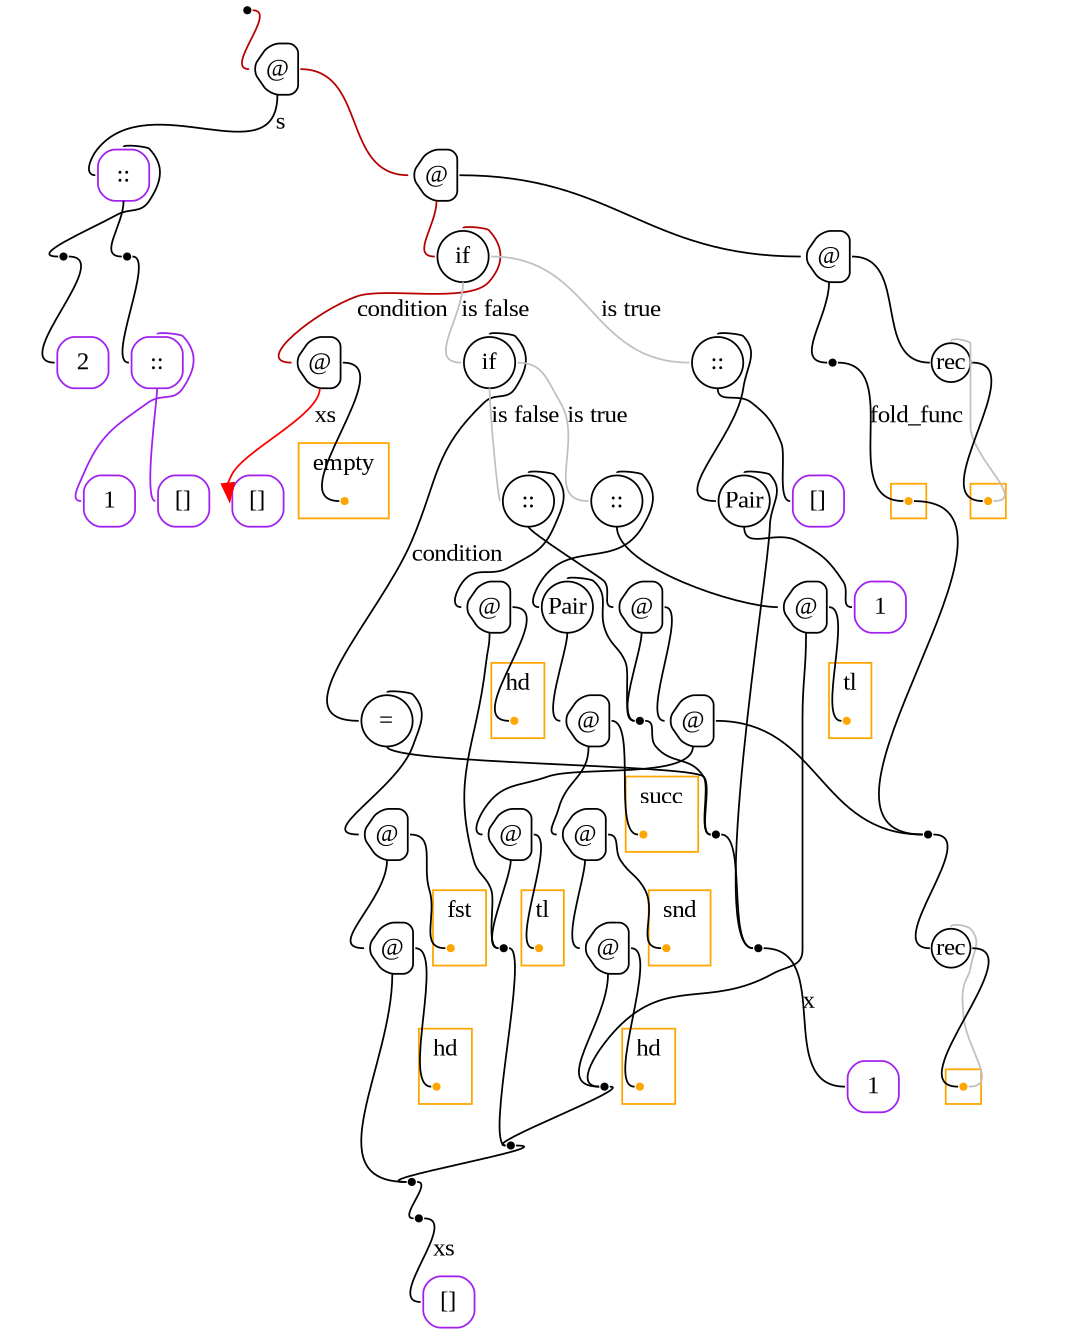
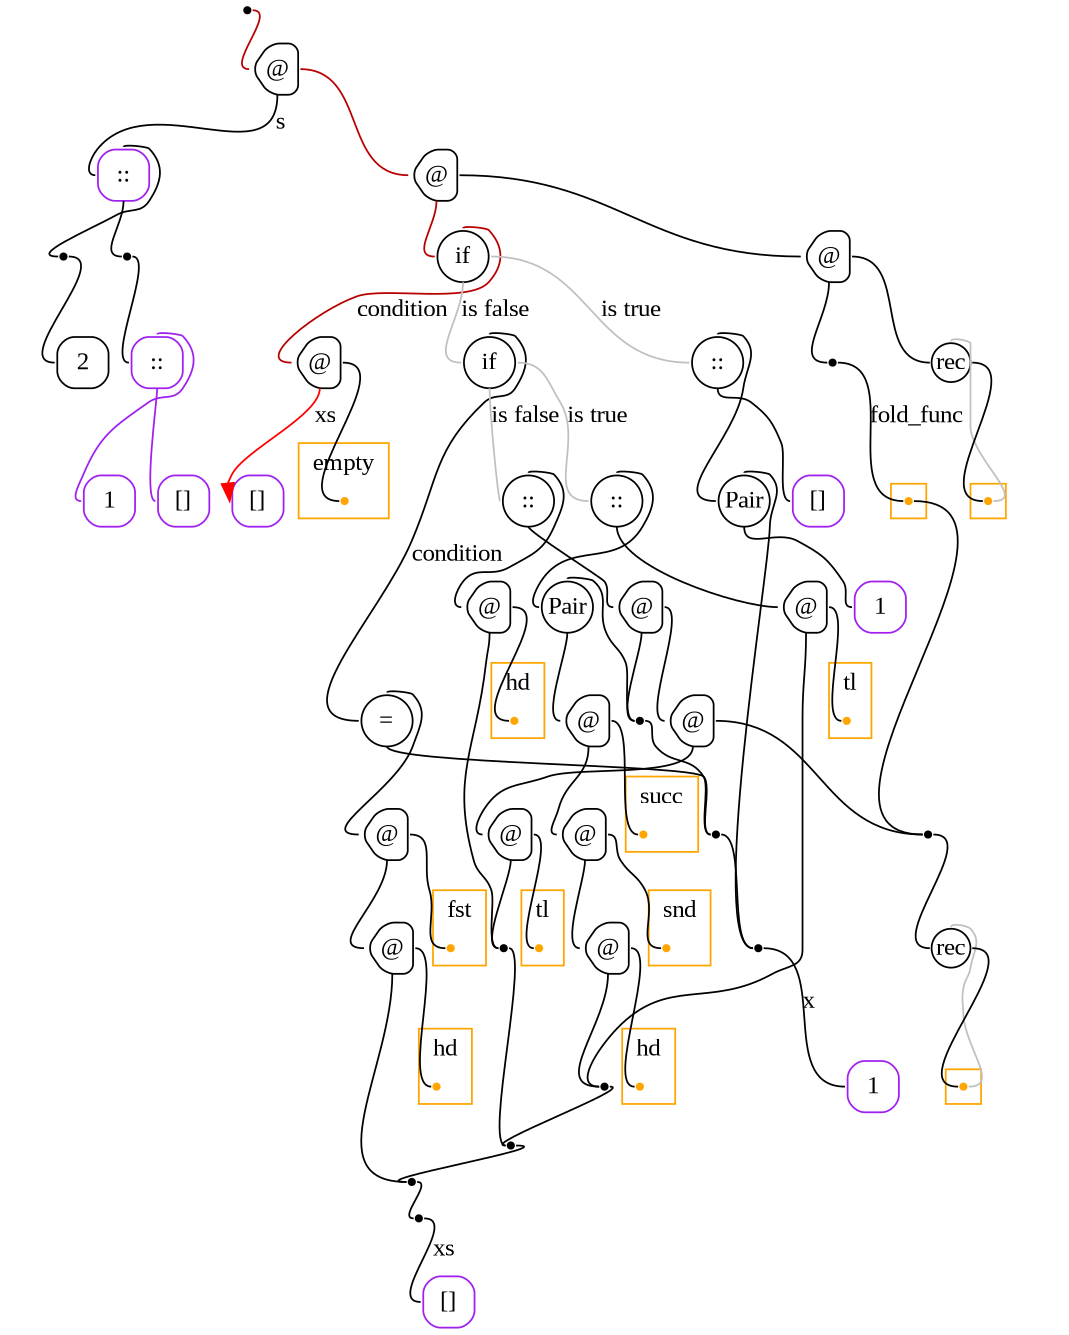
(83, 363) -> (83, 363)
